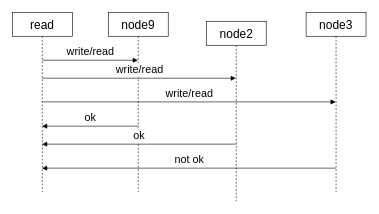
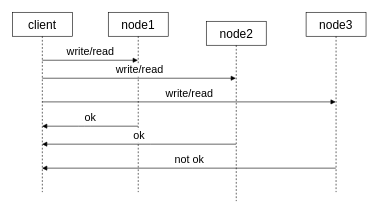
(42, 24) -> (42, 24)
(138, 24) -> (138, 24)
